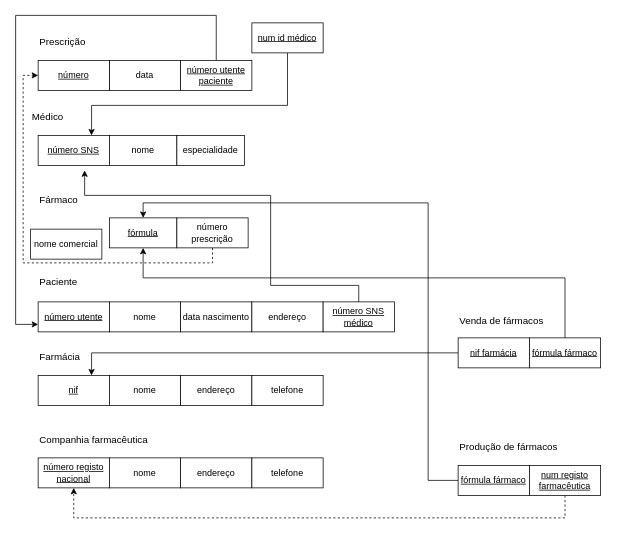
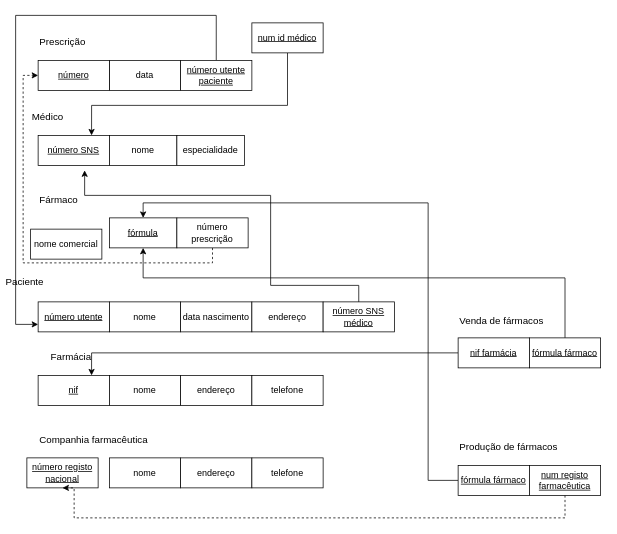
(60, 282) -> (27, 282)
(60, 357) -> (72, 357)
(74, 473) -> (62, 473)
